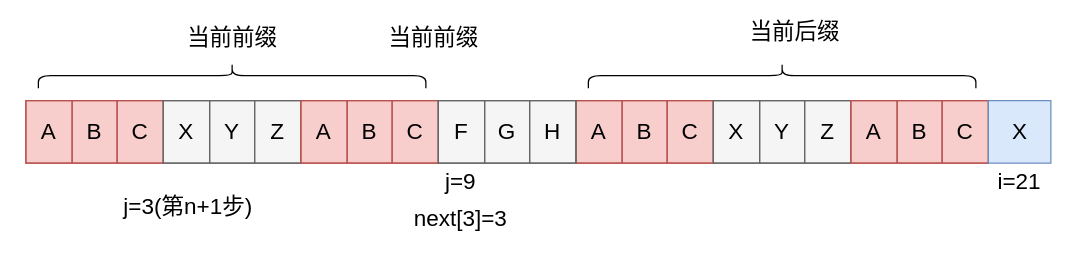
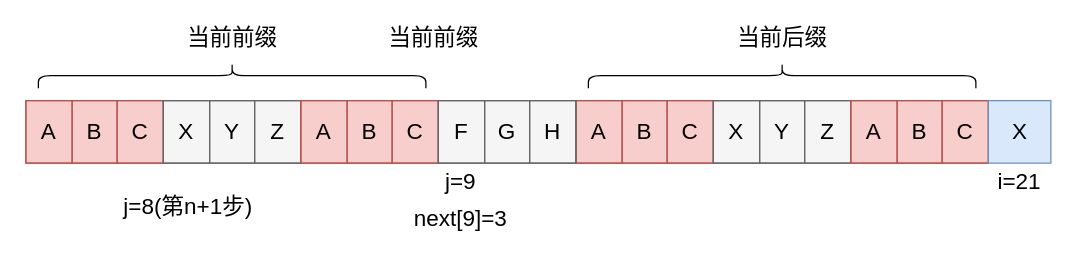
(794, 32) -> (782, 38)
(188, 207) -> (188, 207)
(461, 219) -> (461, 219)
